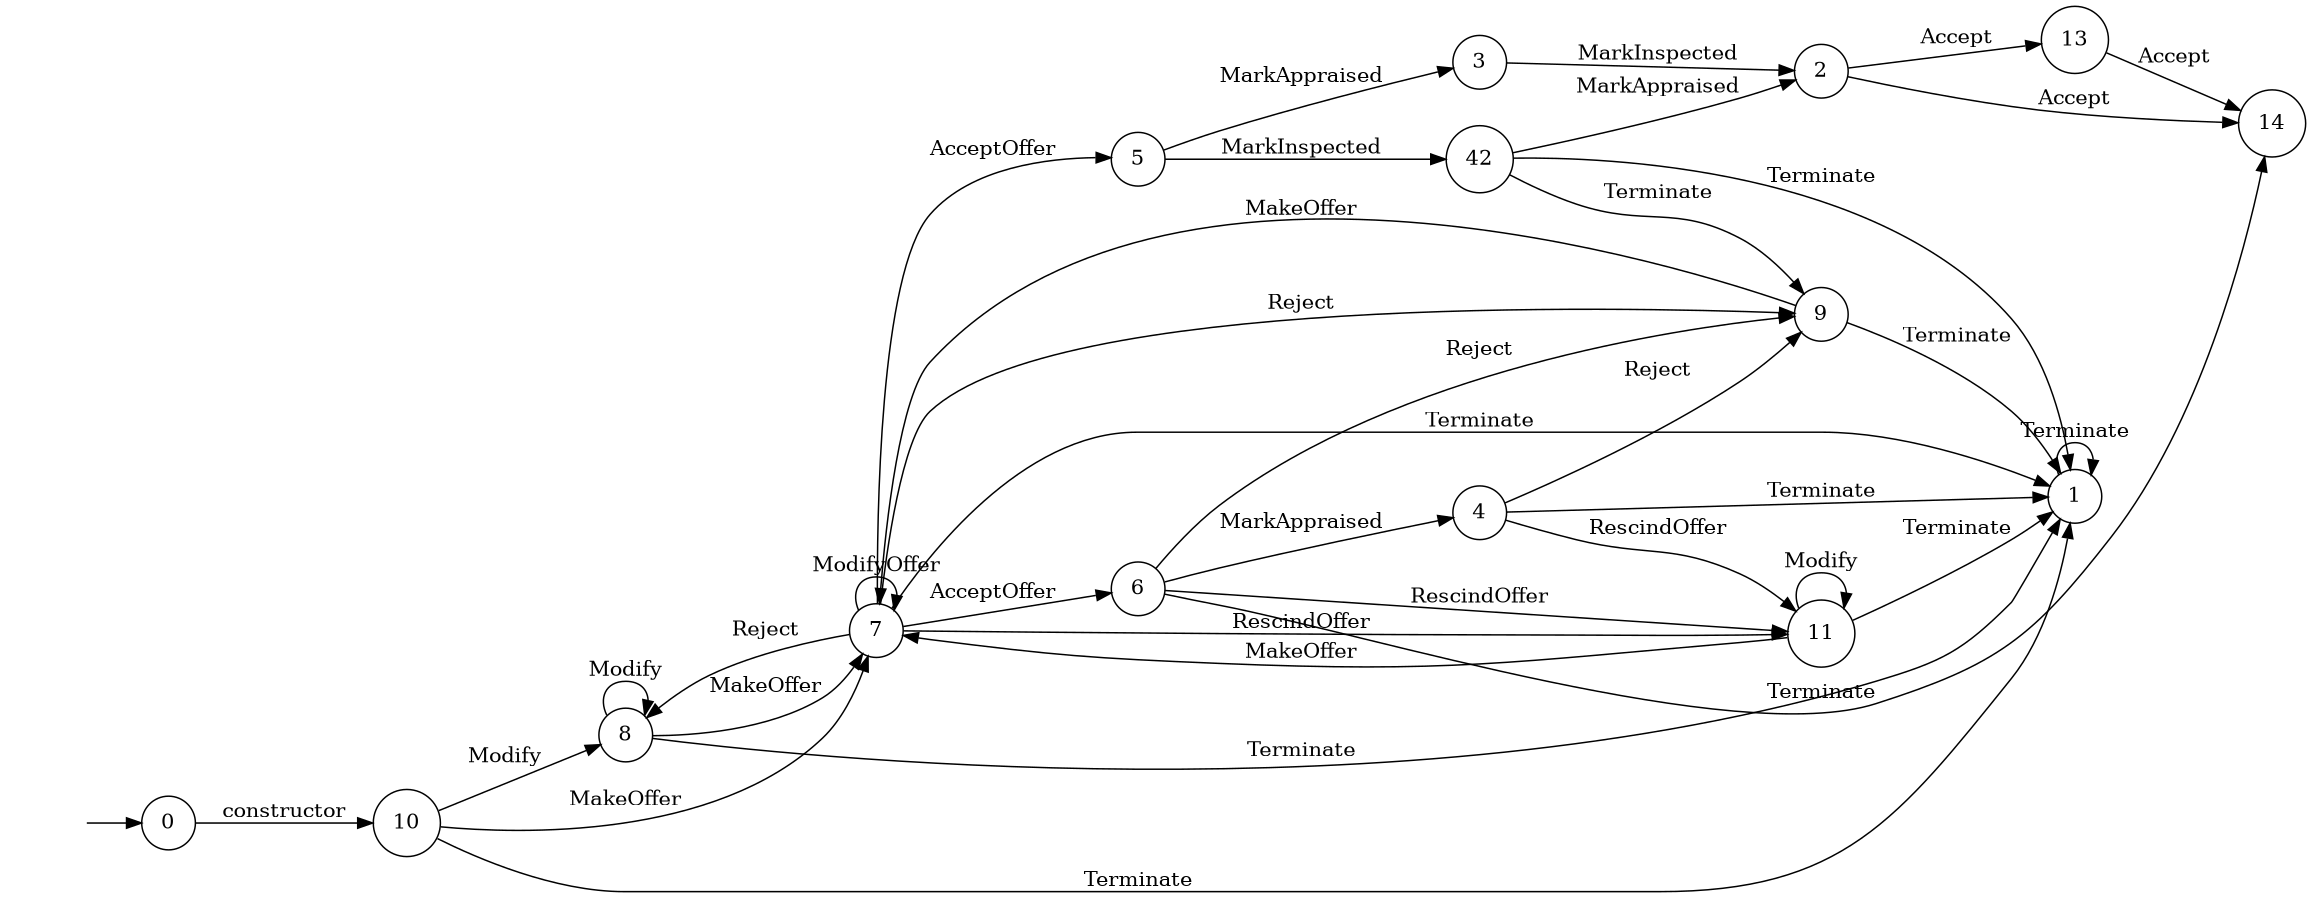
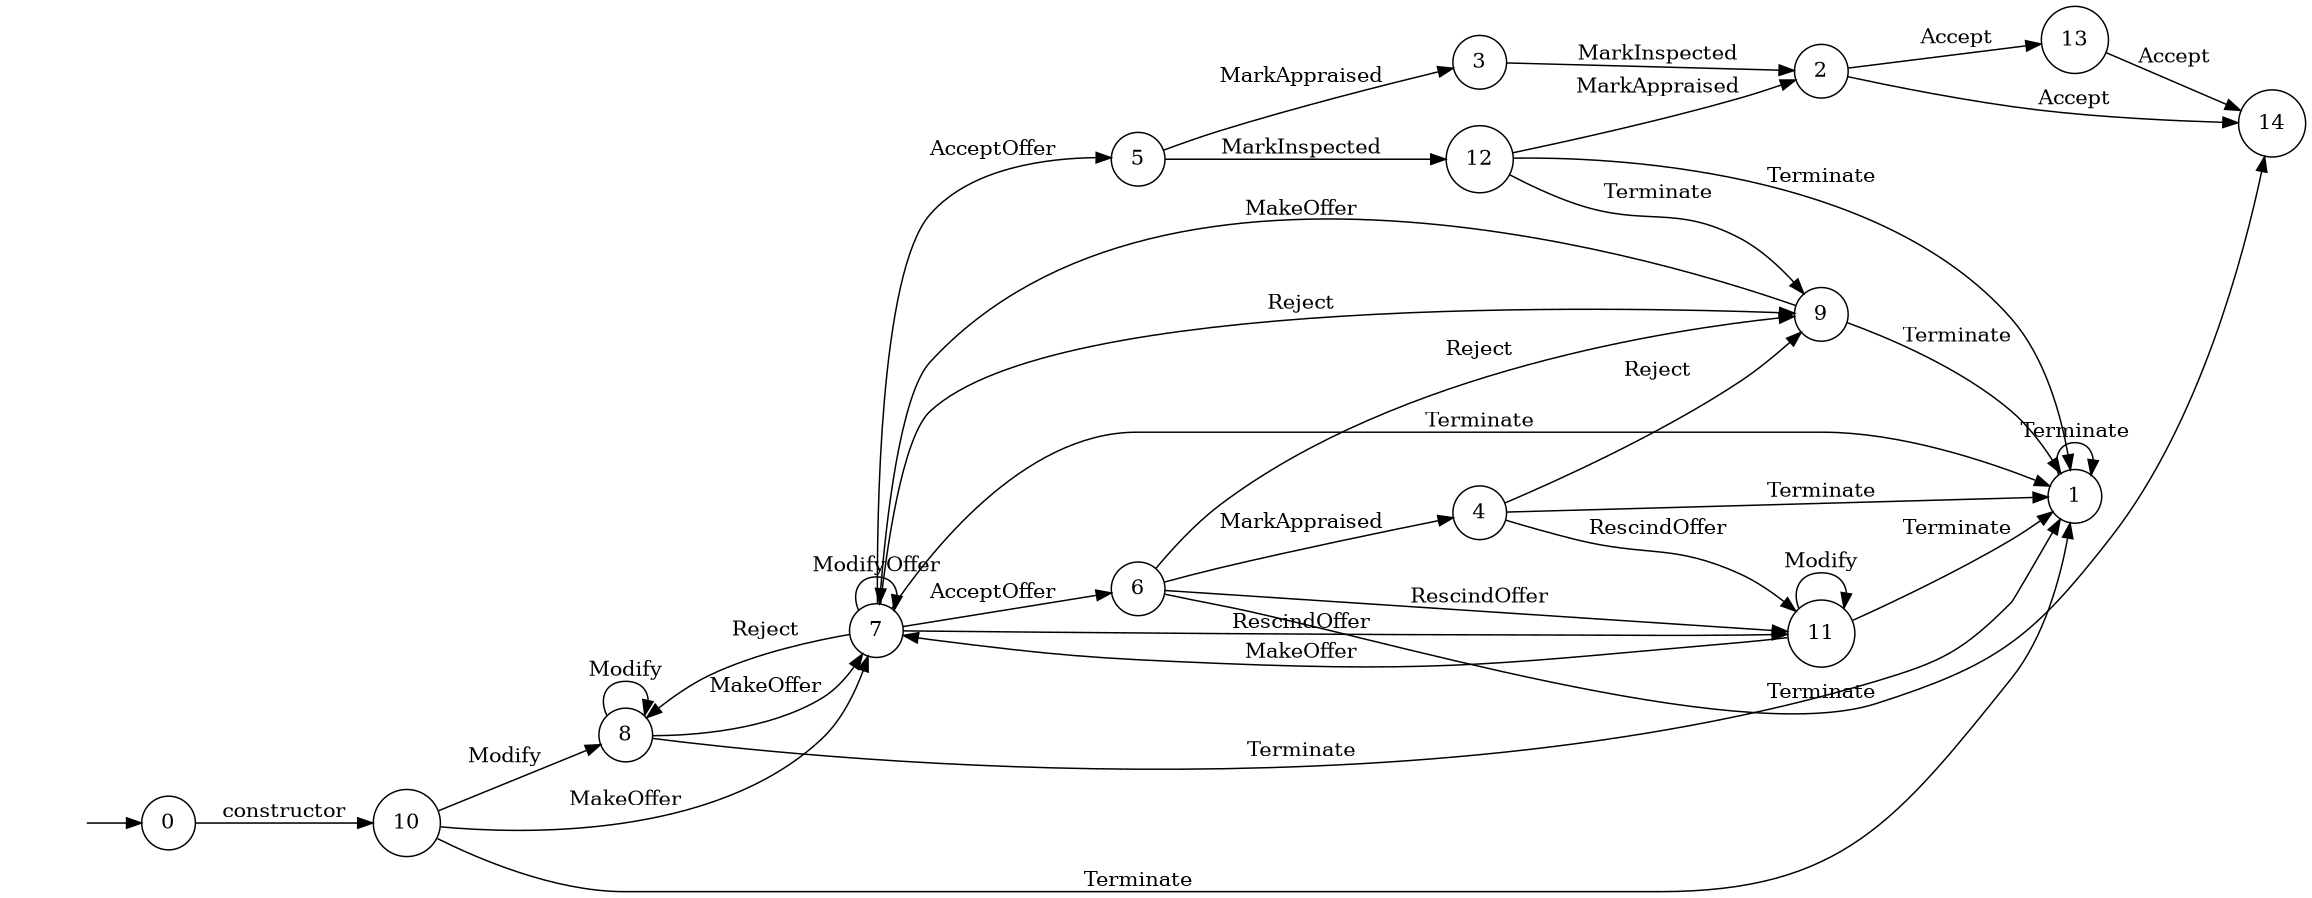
(1480, 159) -> (1480, 159)
